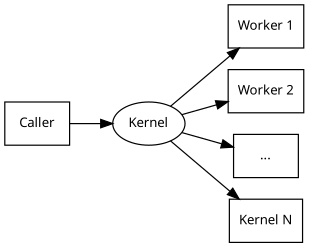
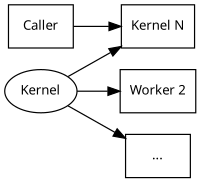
(266, 26) -> none
(85, 124) -> (91, 26)
